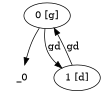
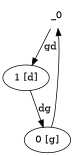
(46, 47) -> (43, 44)
(73, 47) -> (45, 109)
